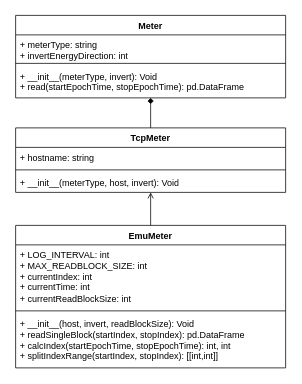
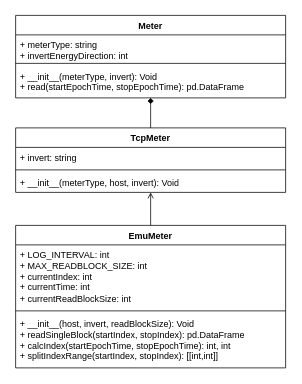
(61, 158) -> (54, 158)
